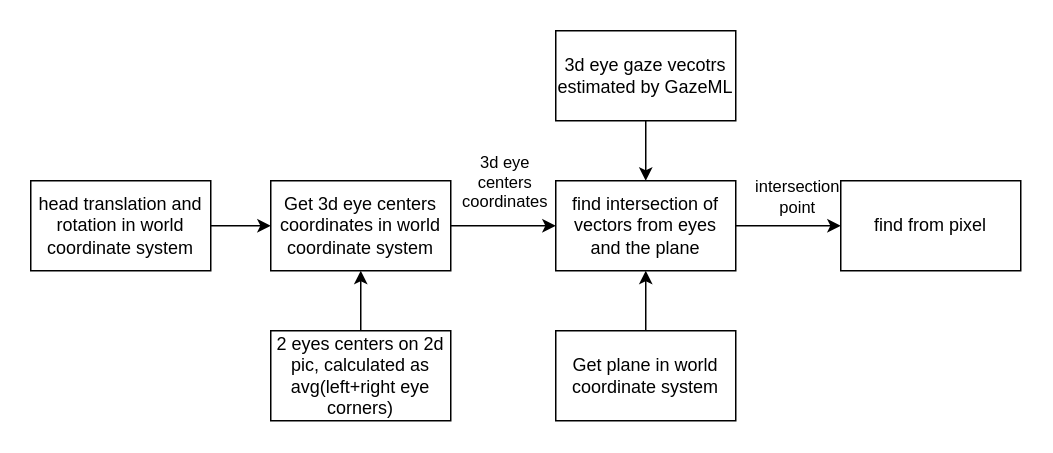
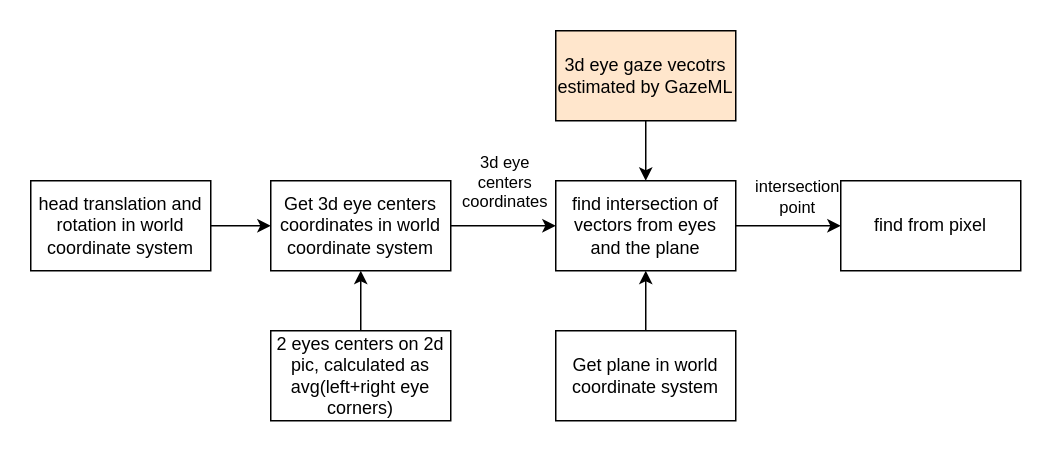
(646, 76) -> (646, 76)
